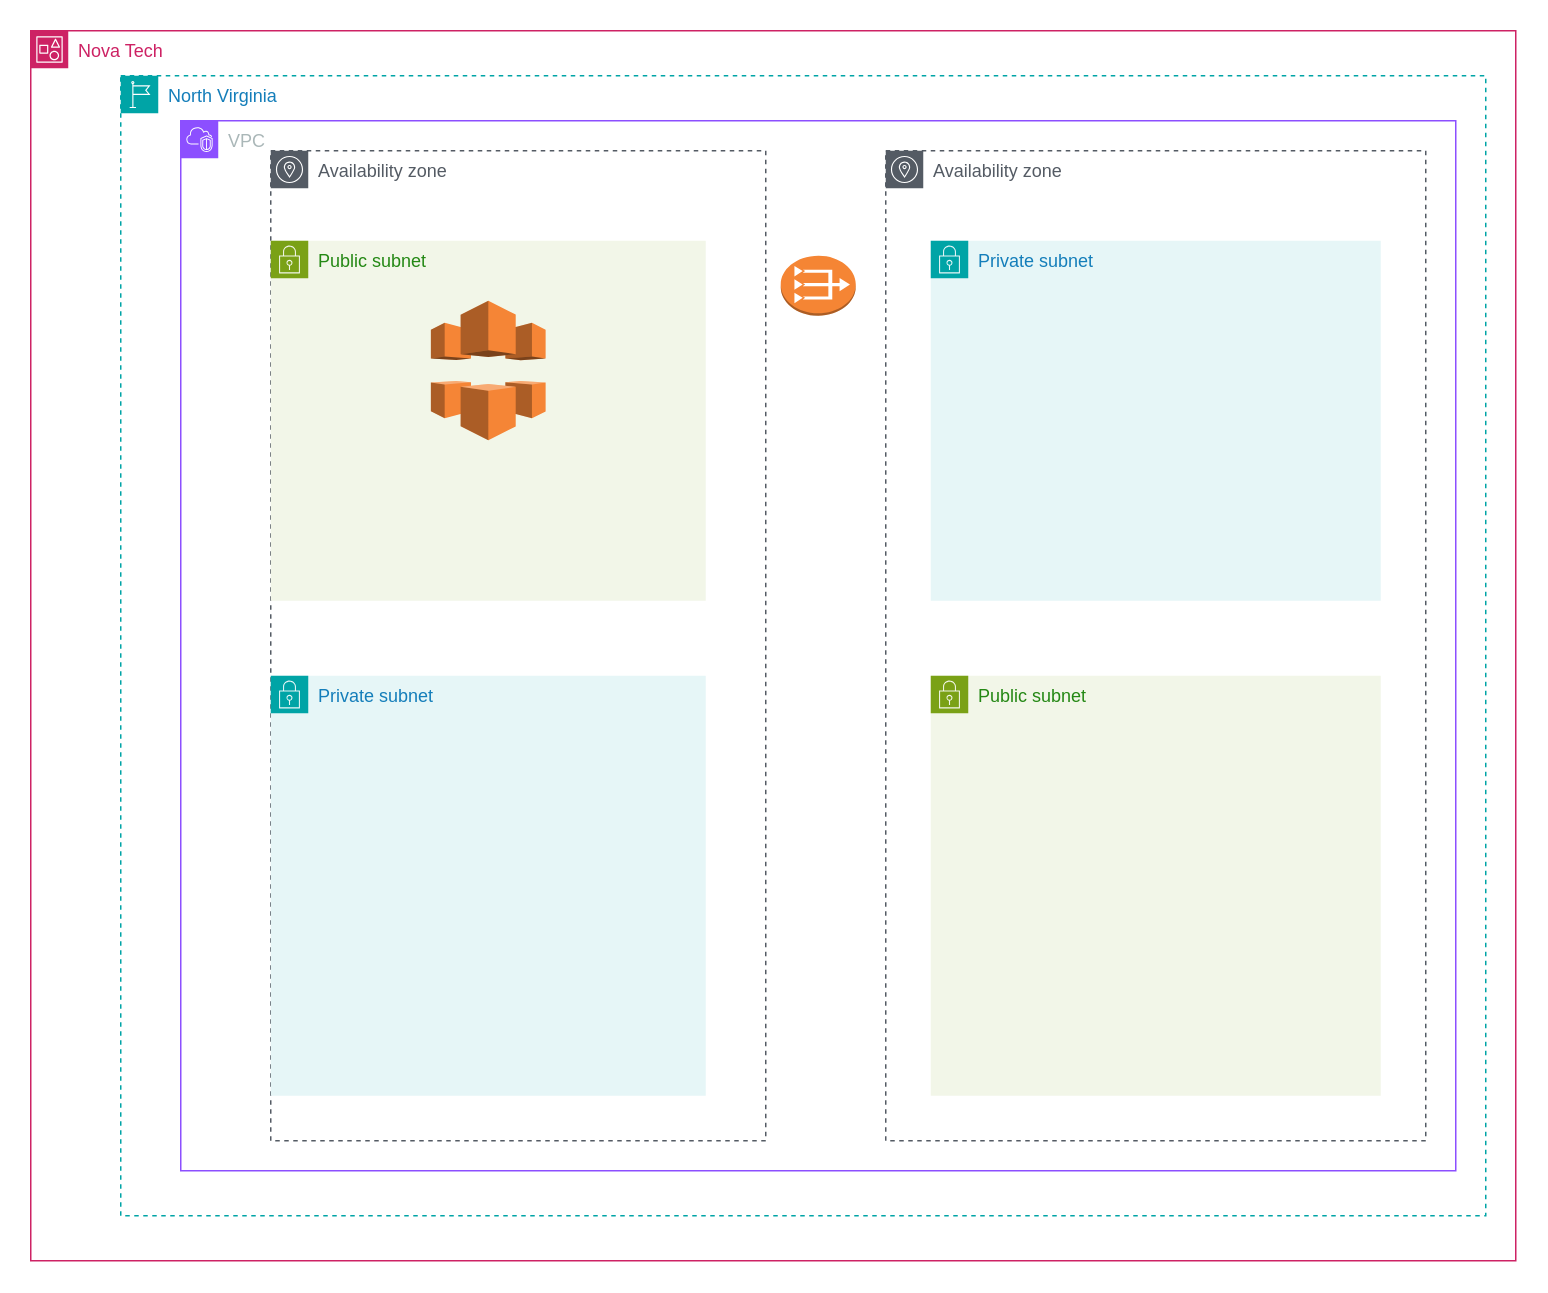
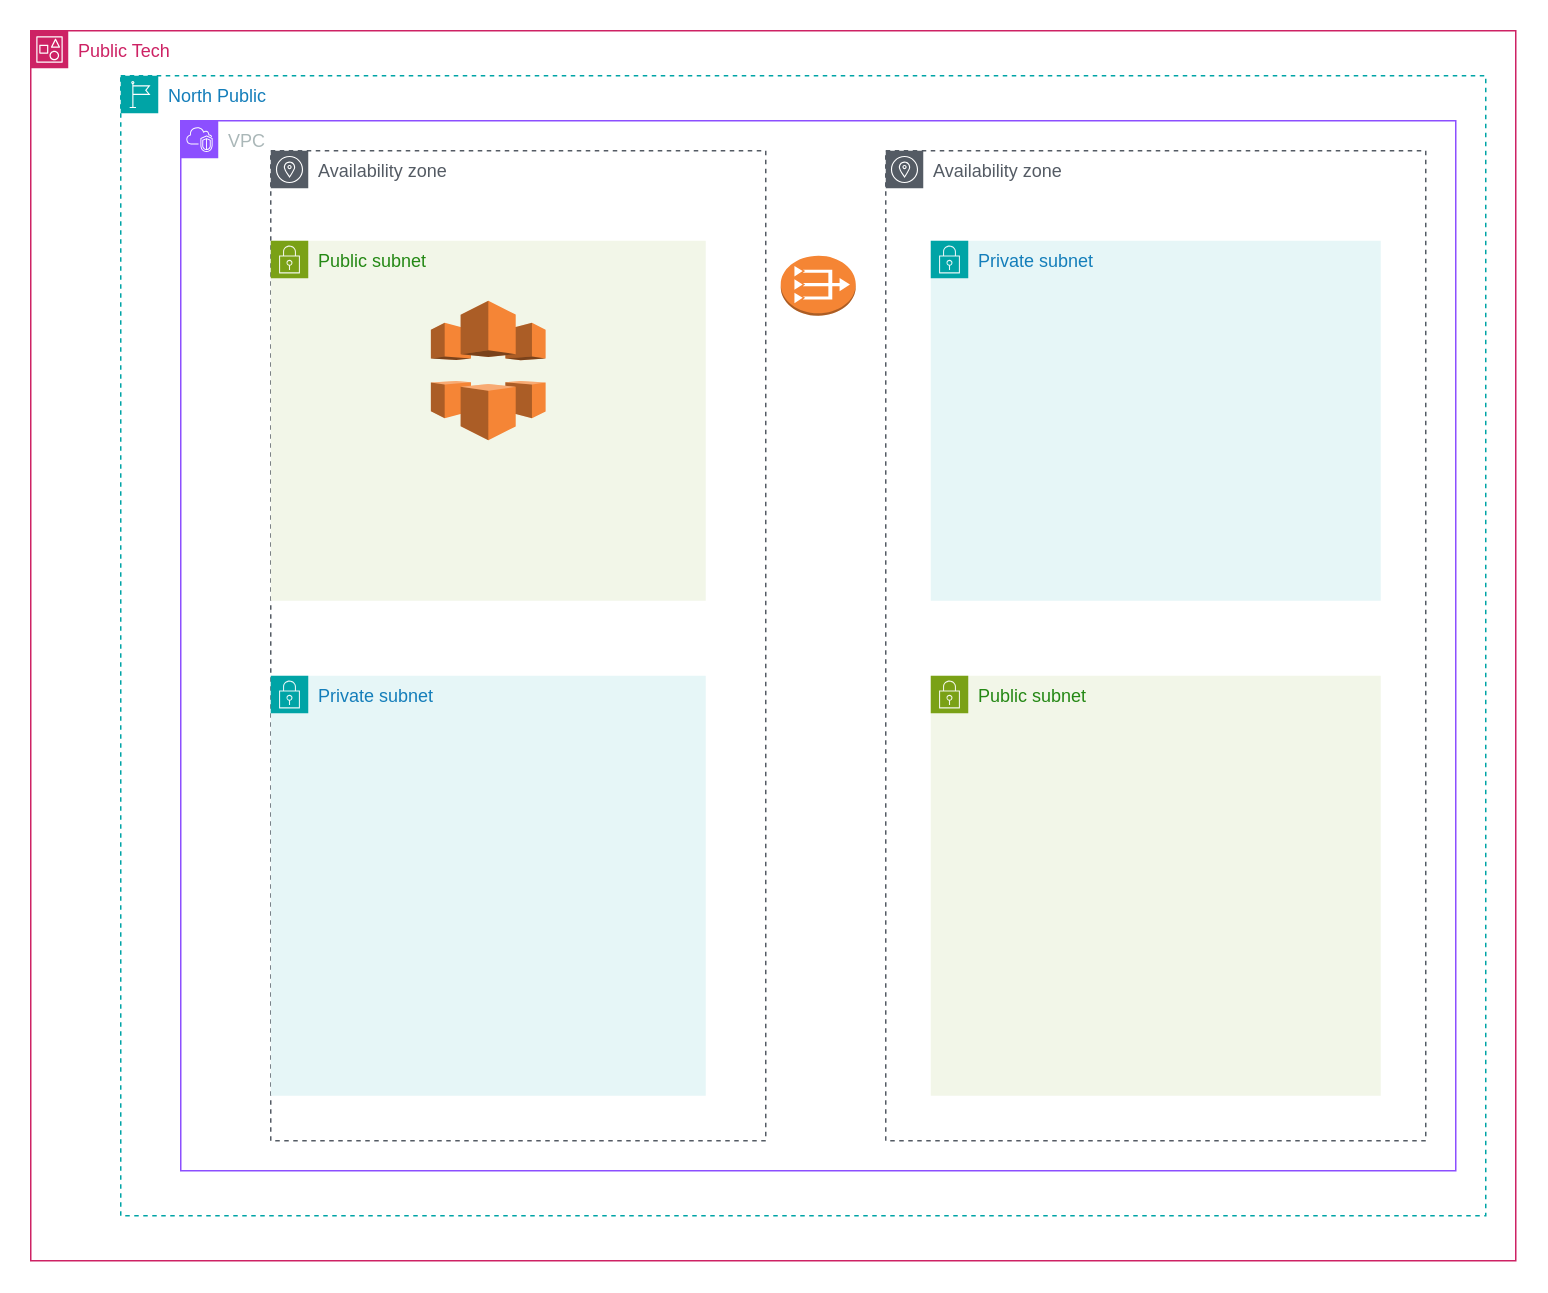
(122, 52) -> (127, 52)
(230, 97) -> (222, 97)
